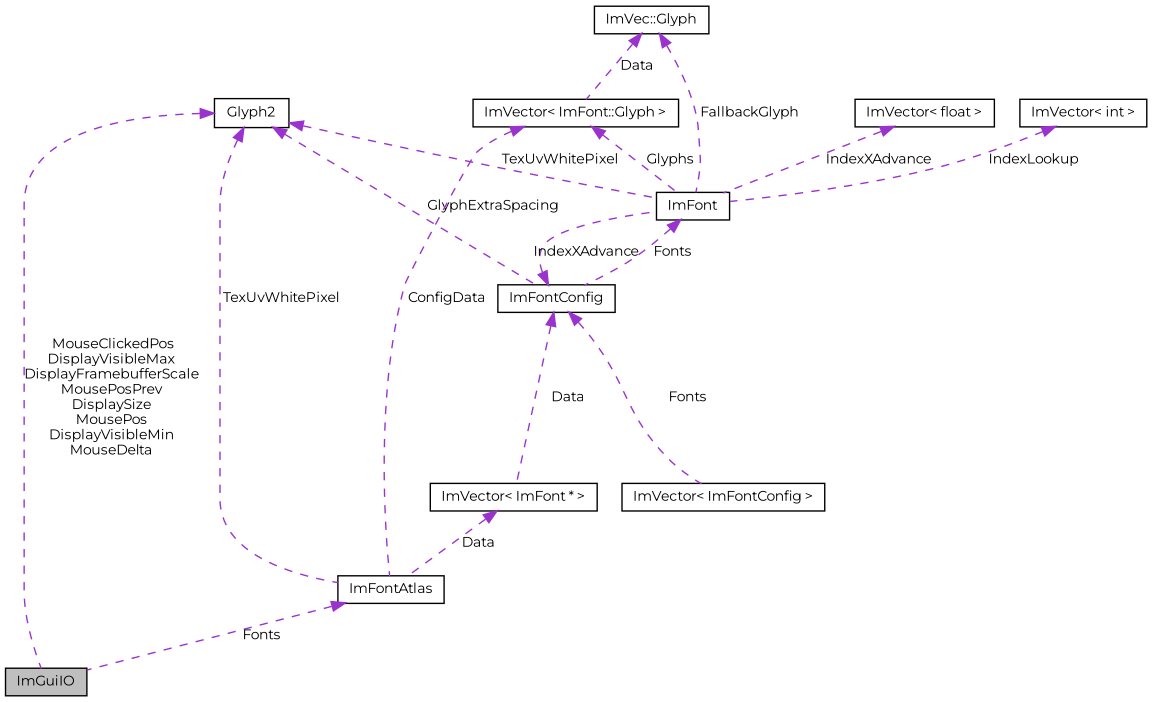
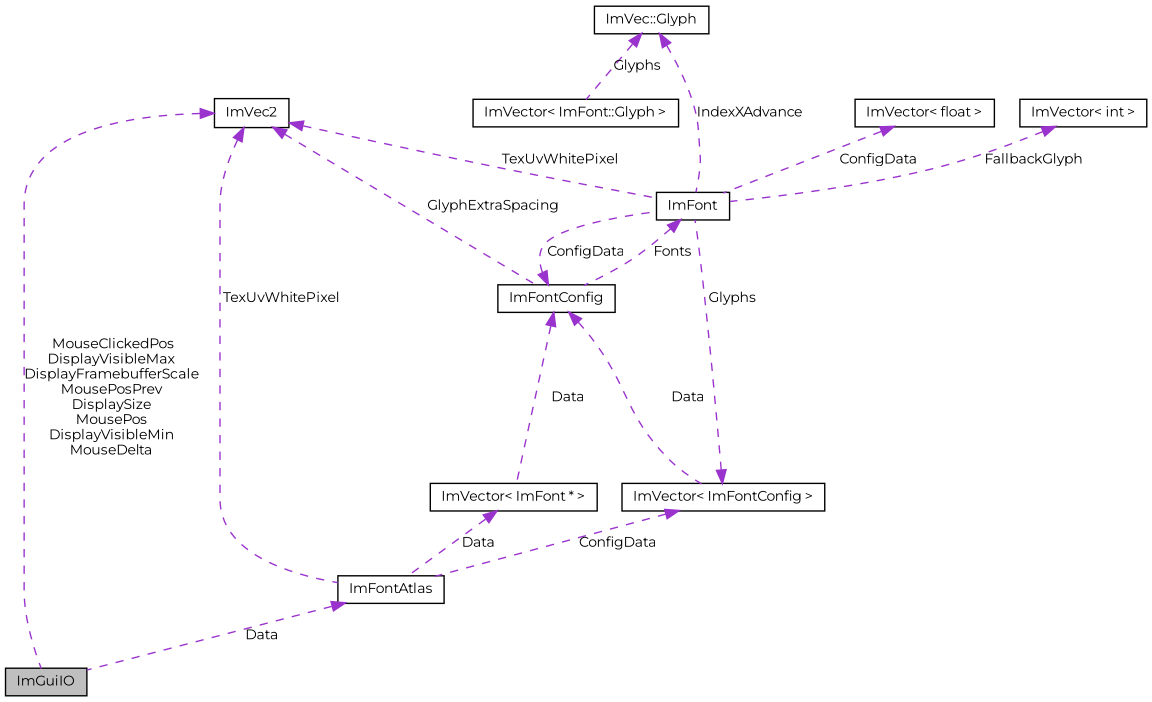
(636, 66) -> (636, 66)
(252, 113) -> (252, 113)
(748, 113) -> (748, 113)
(877, 160) -> (877, 160)
(1032, 160) -> (1032, 160)
(640, 164) -> (710, 345)
(585, 252) -> (585, 252)
(394, 335) -> (550, 545)
(687, 398) -> (687, 398)
(261, 636) -> (261, 636)
